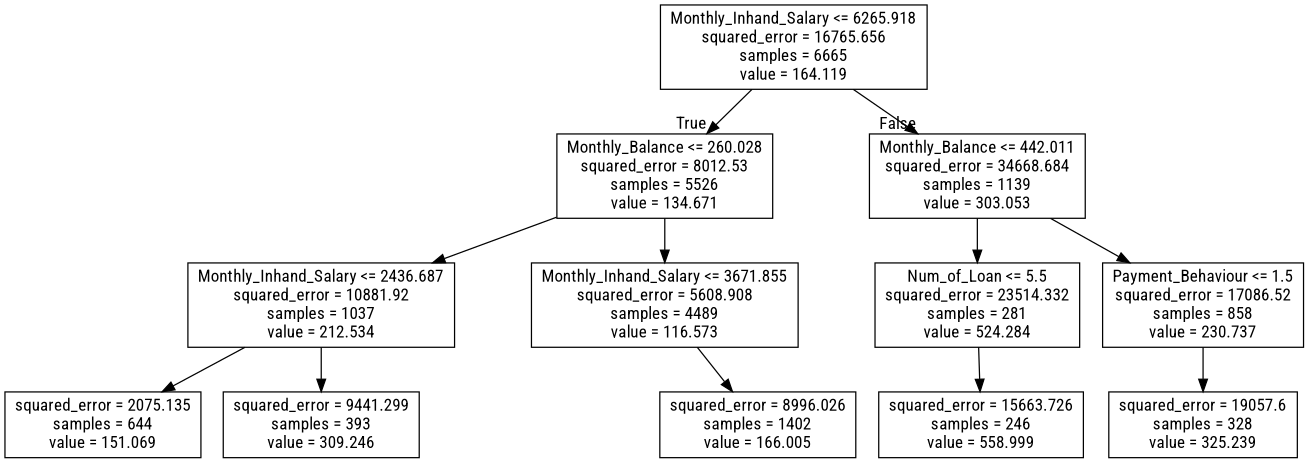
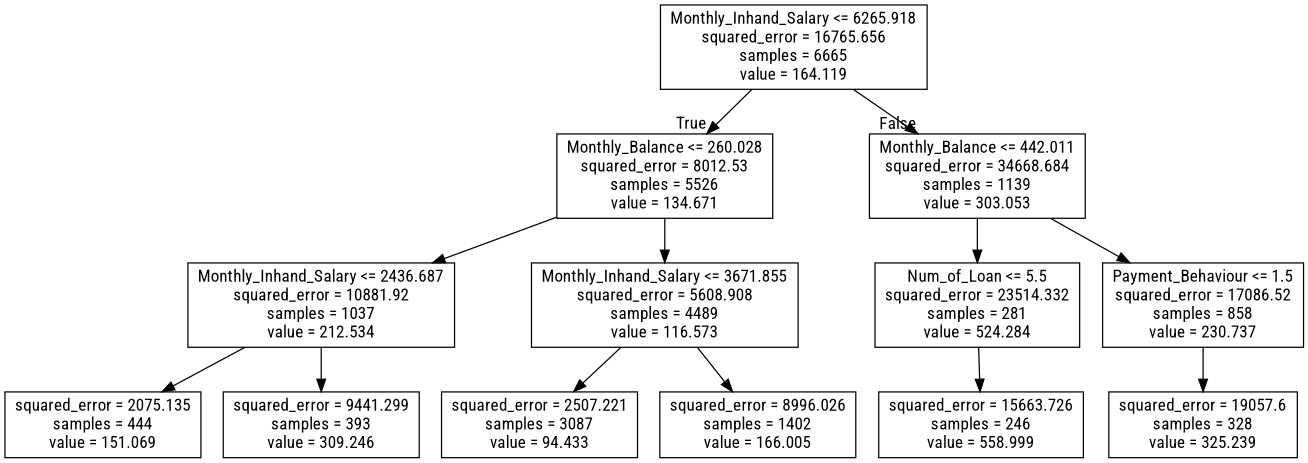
(103, 425) -> (103, 425)
none -> (540, 425)
